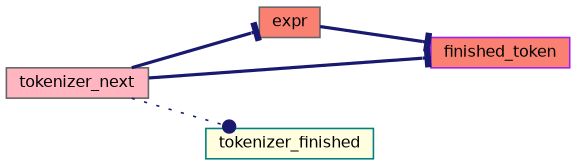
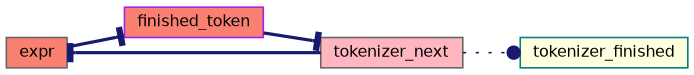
(286, 68) -> (288, 37)
